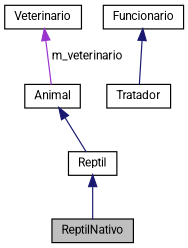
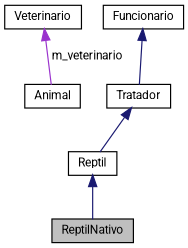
(76, 135) -> (112, 135)
